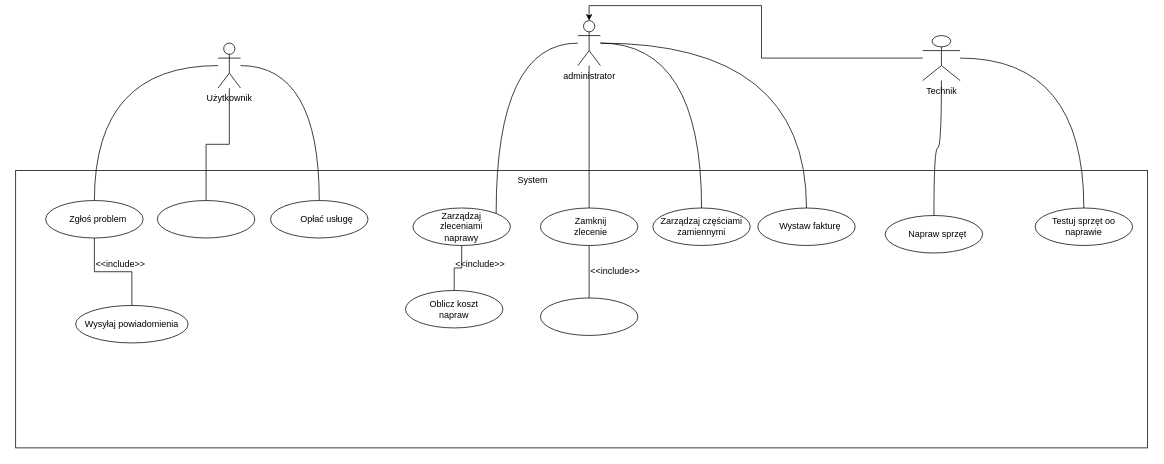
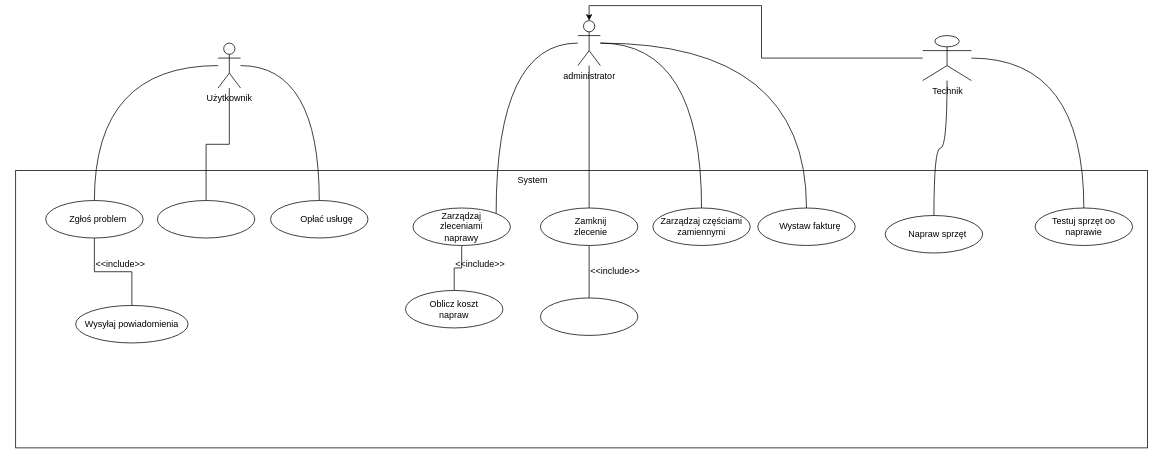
(942, 58) -> (947, 58)
